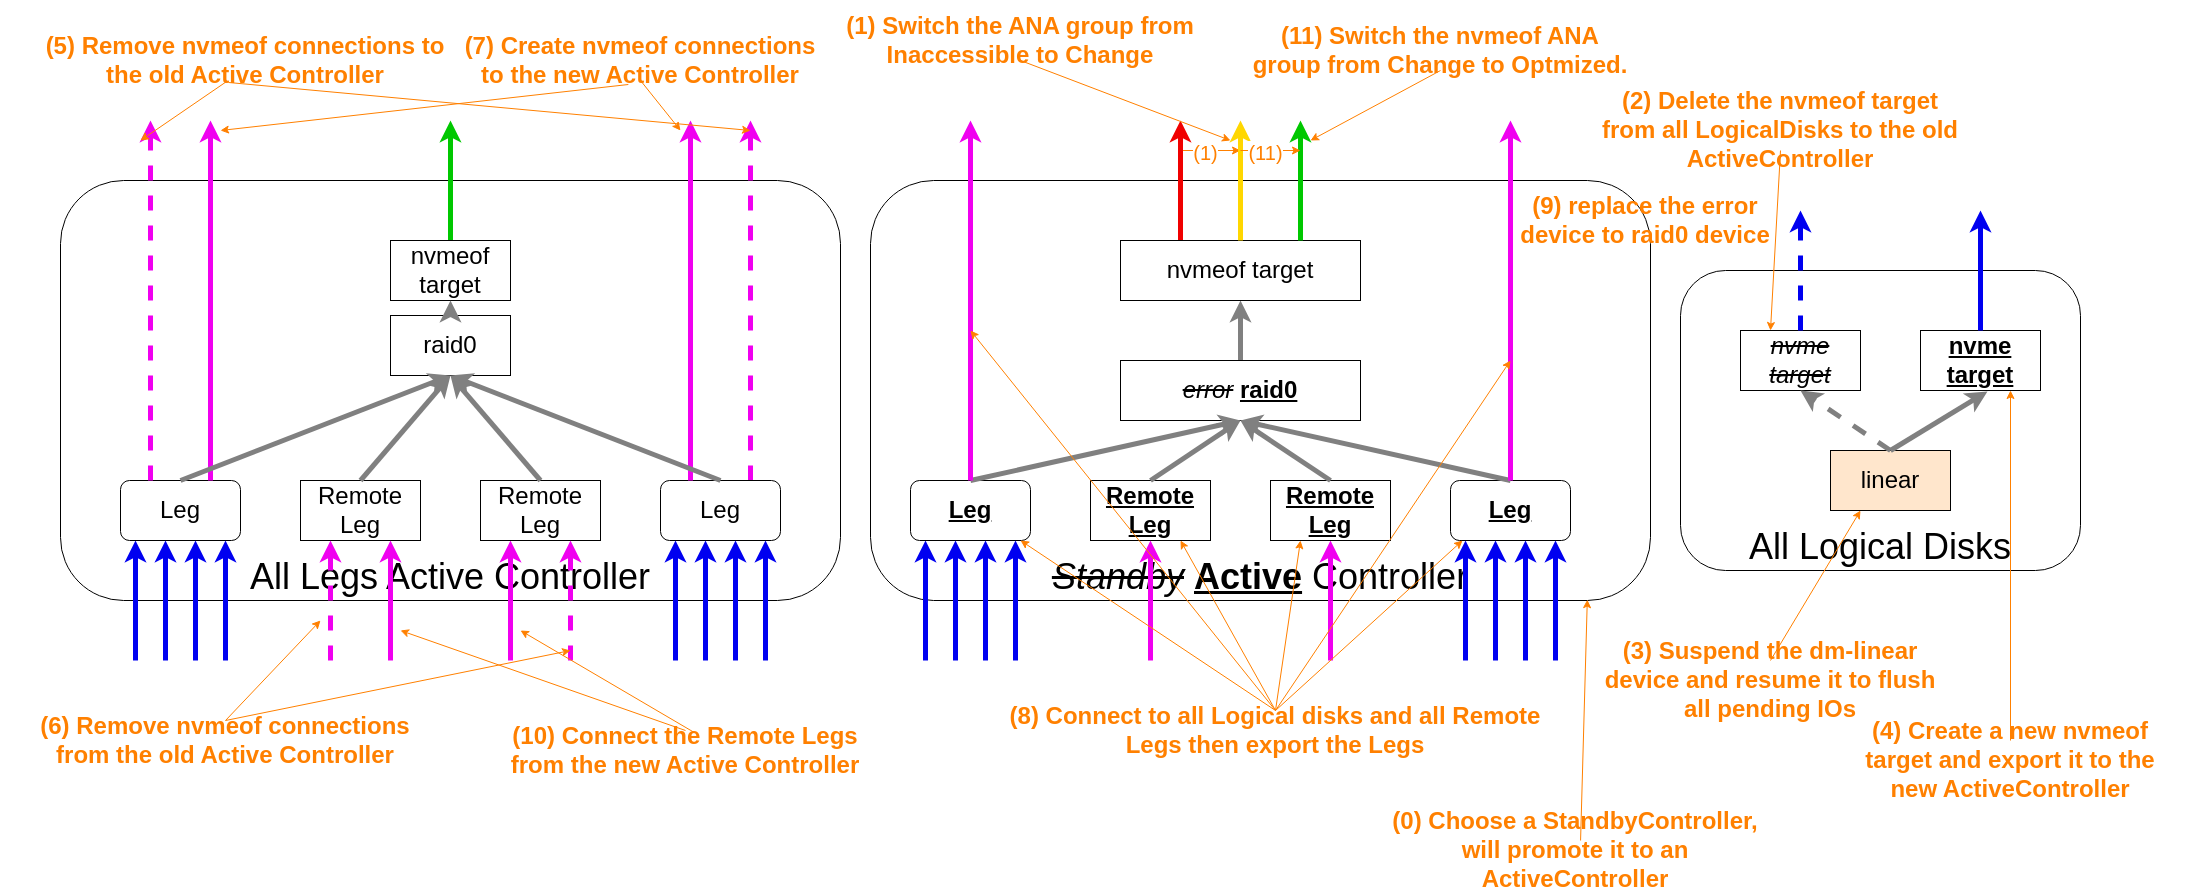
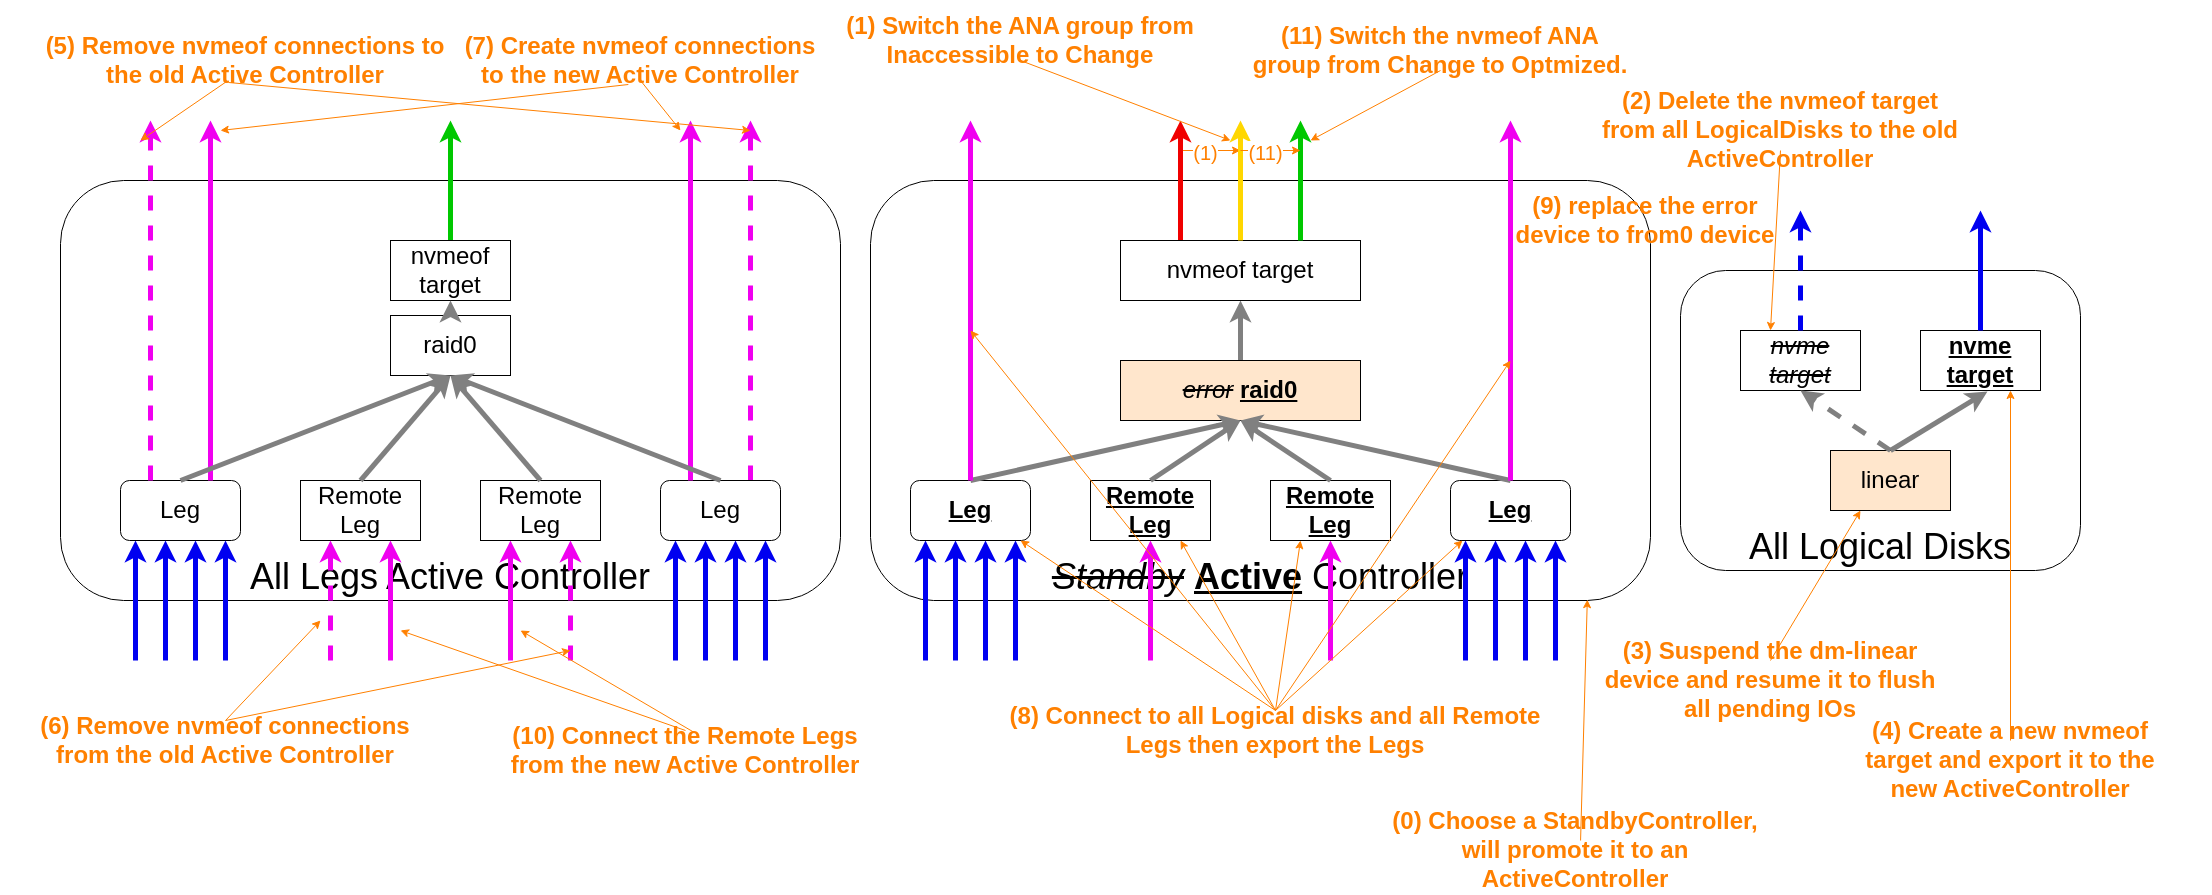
(1646, 221) -> (1646, 221)
(1241, 391) -> (1241, 391)
